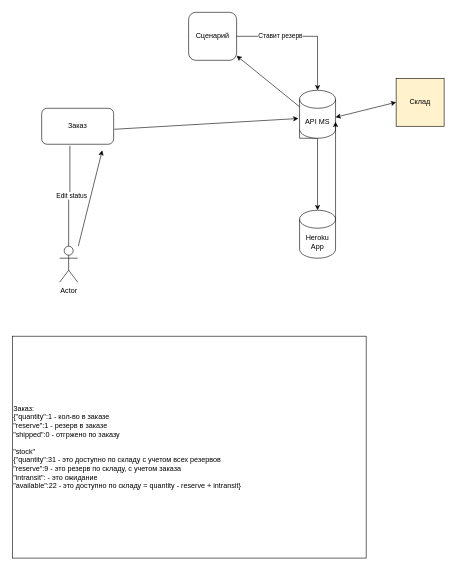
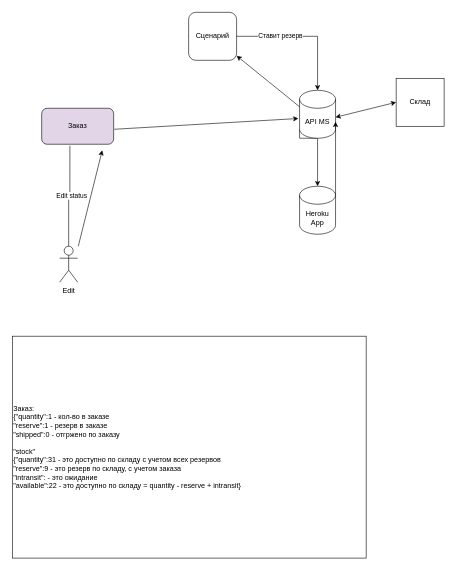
(420, 102) -> (420, 102)
(78, 126) -> (78, 126)
(318, 234) -> (318, 210)
(69, 291) -> (69, 291)
